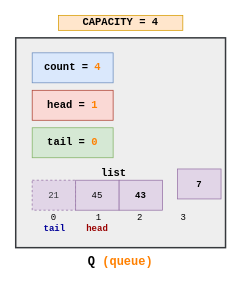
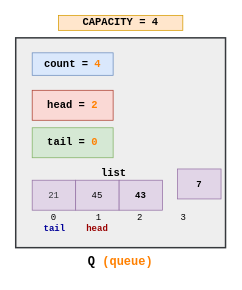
(72, 68) -> (72, 64)
(72, 105) -> (72, 105)
(54, 195) -> (54, 195)
